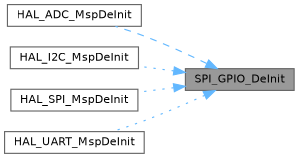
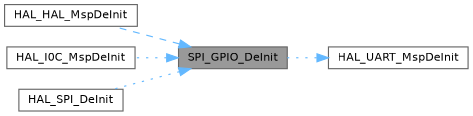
(74, 15) -> (71, 15)
(74, 58) -> (71, 58)
(74, 100) -> (71, 100)
(159, 115) -> (302, 58)
